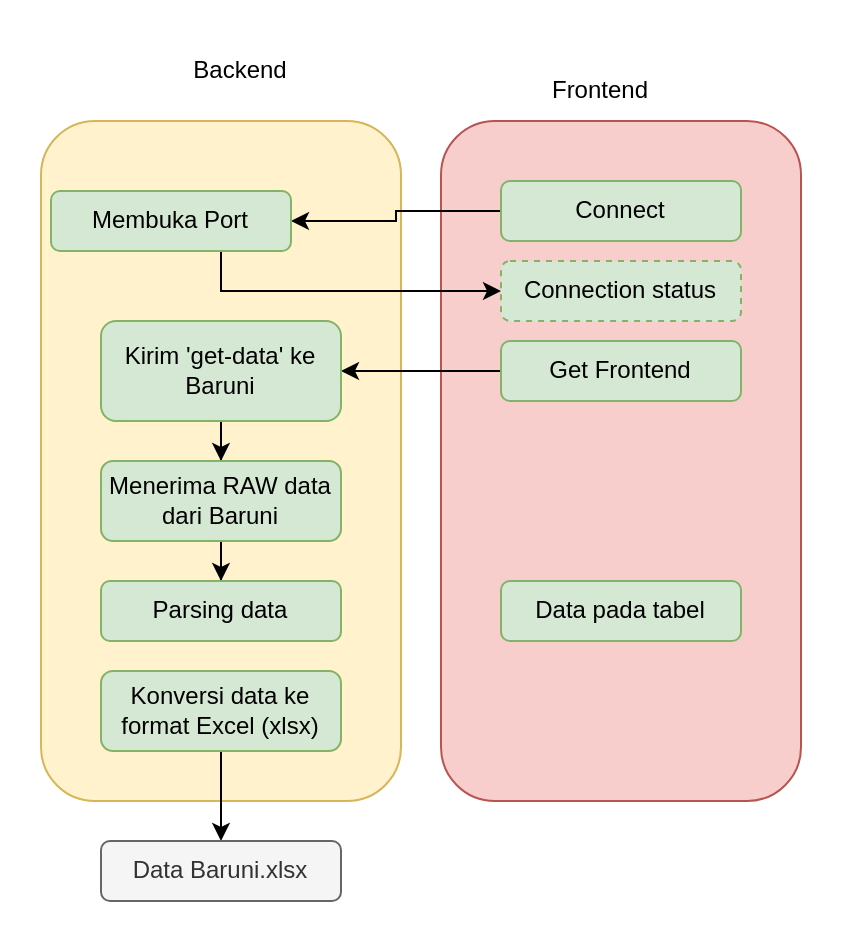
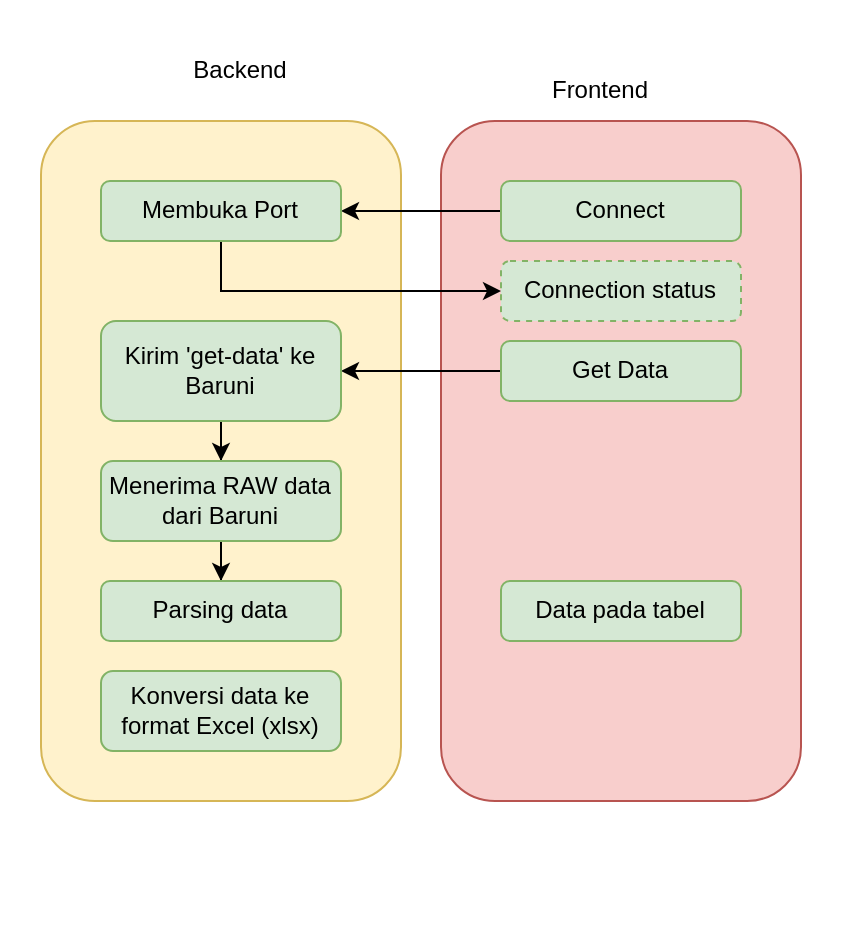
(171, 221) -> (221, 211)
(621, 371) -> (621, 371)
(221, 789) -> none
(221, 871) -> none
